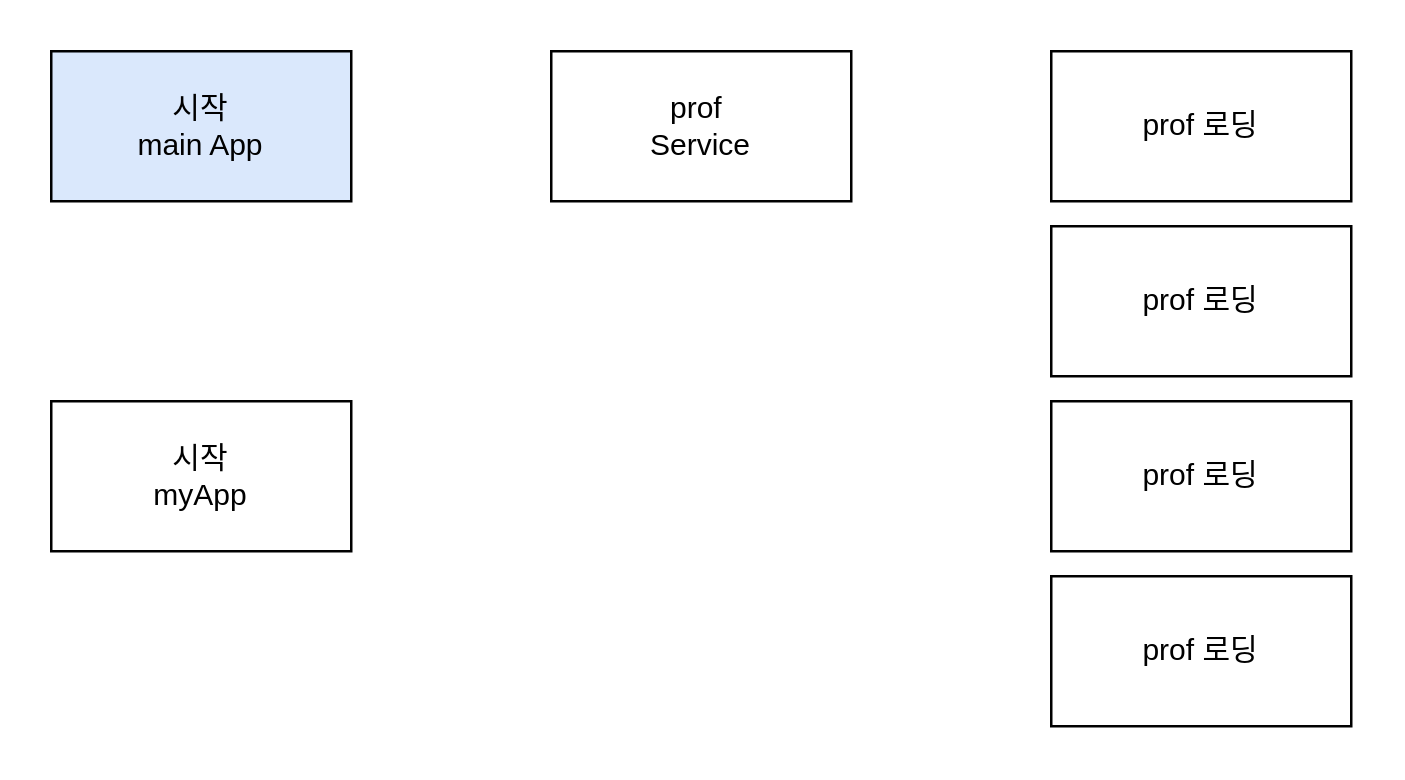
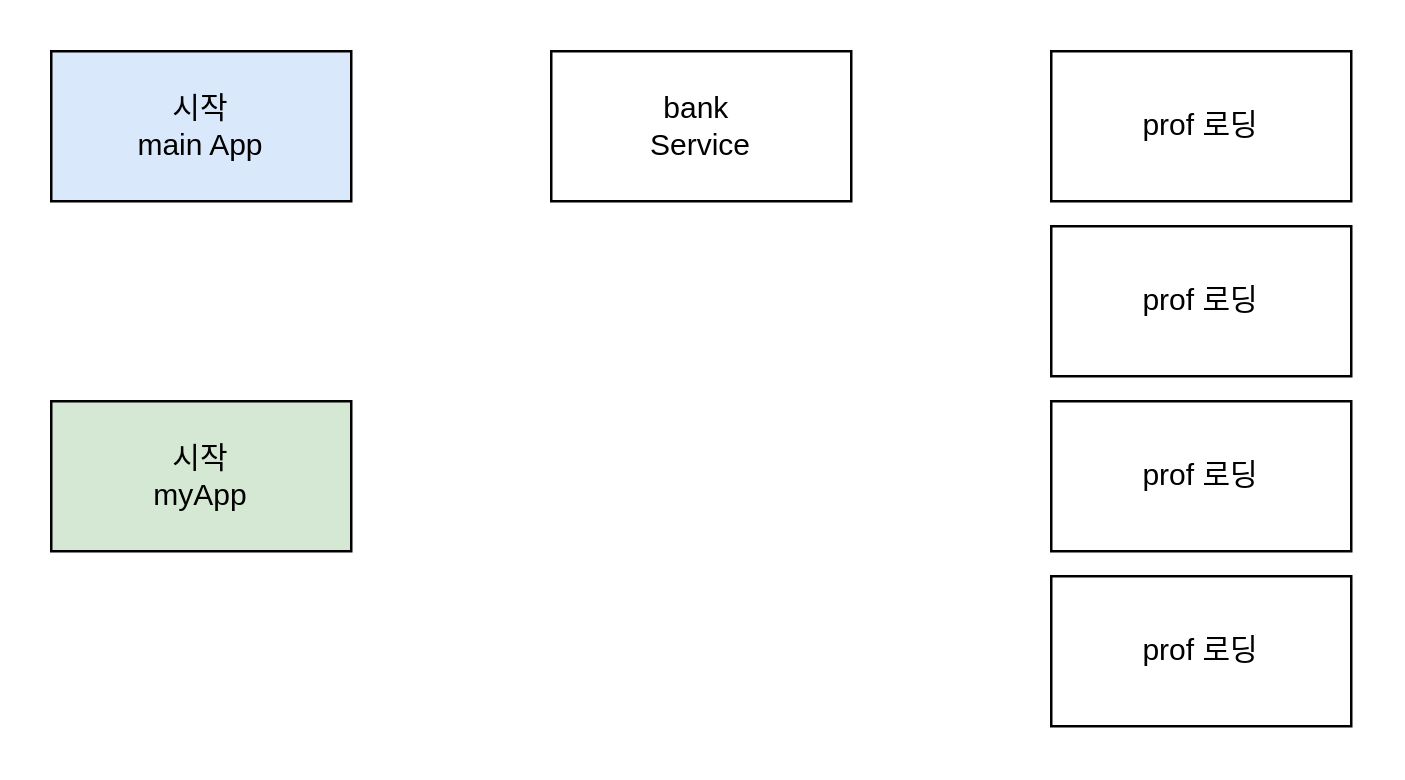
(701, 126) -> (701, 126)
(201, 476) -> (201, 476)
